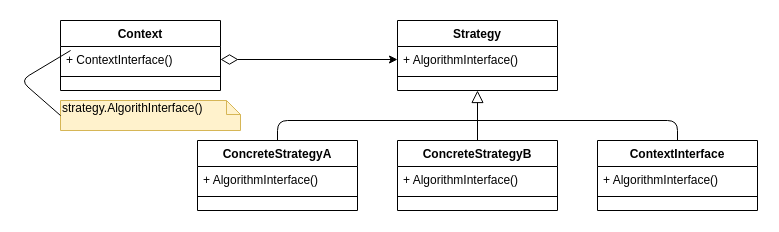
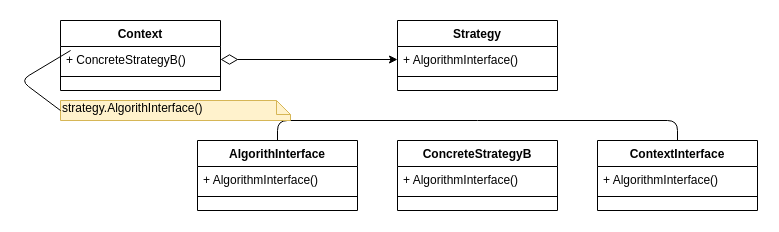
(132, 60) -> (135, 60)
(151, 116) -> (176, 111)
(478, 122) -> none
(277, 154) -> (277, 154)
